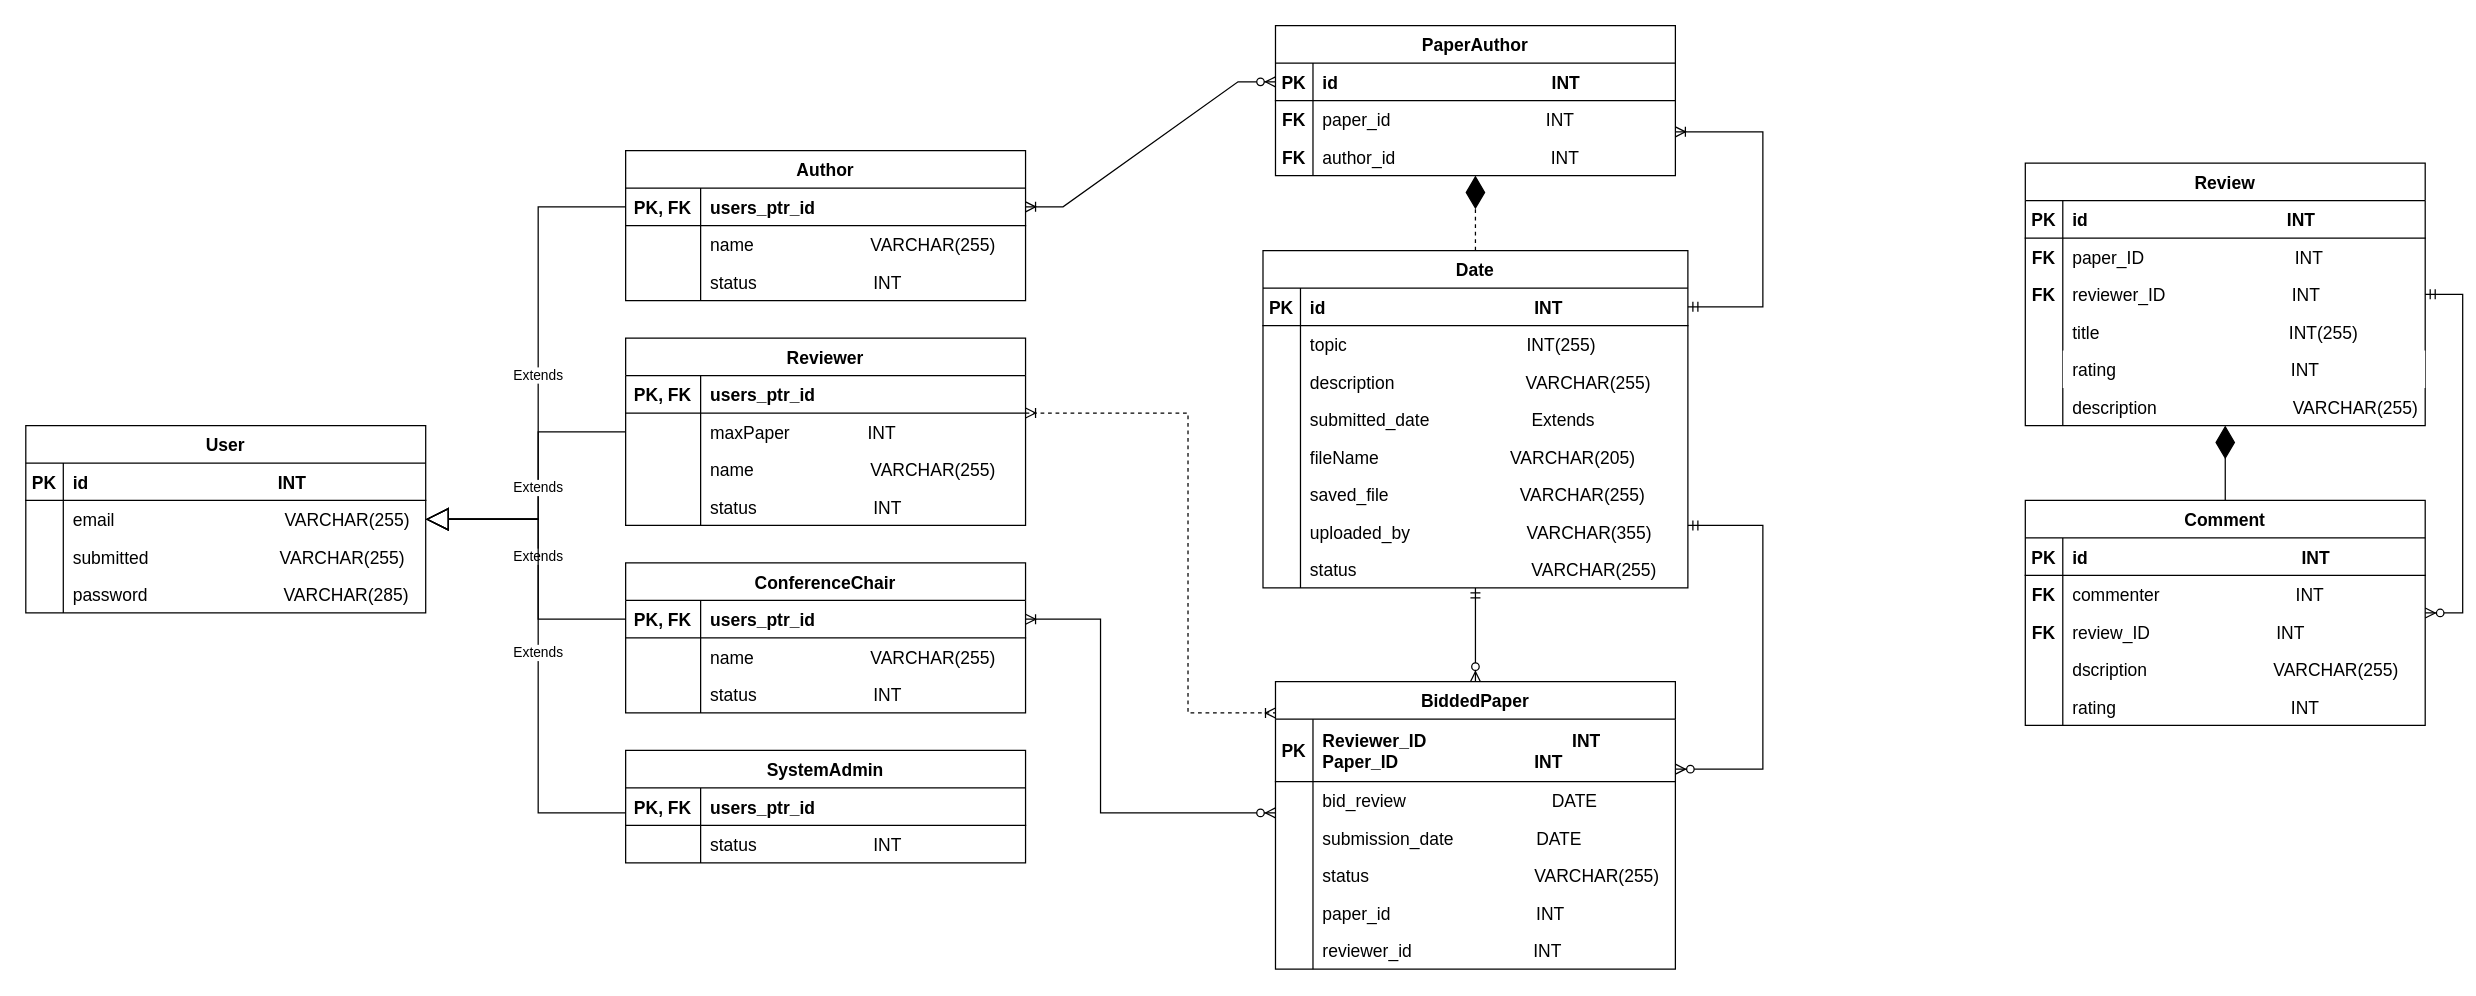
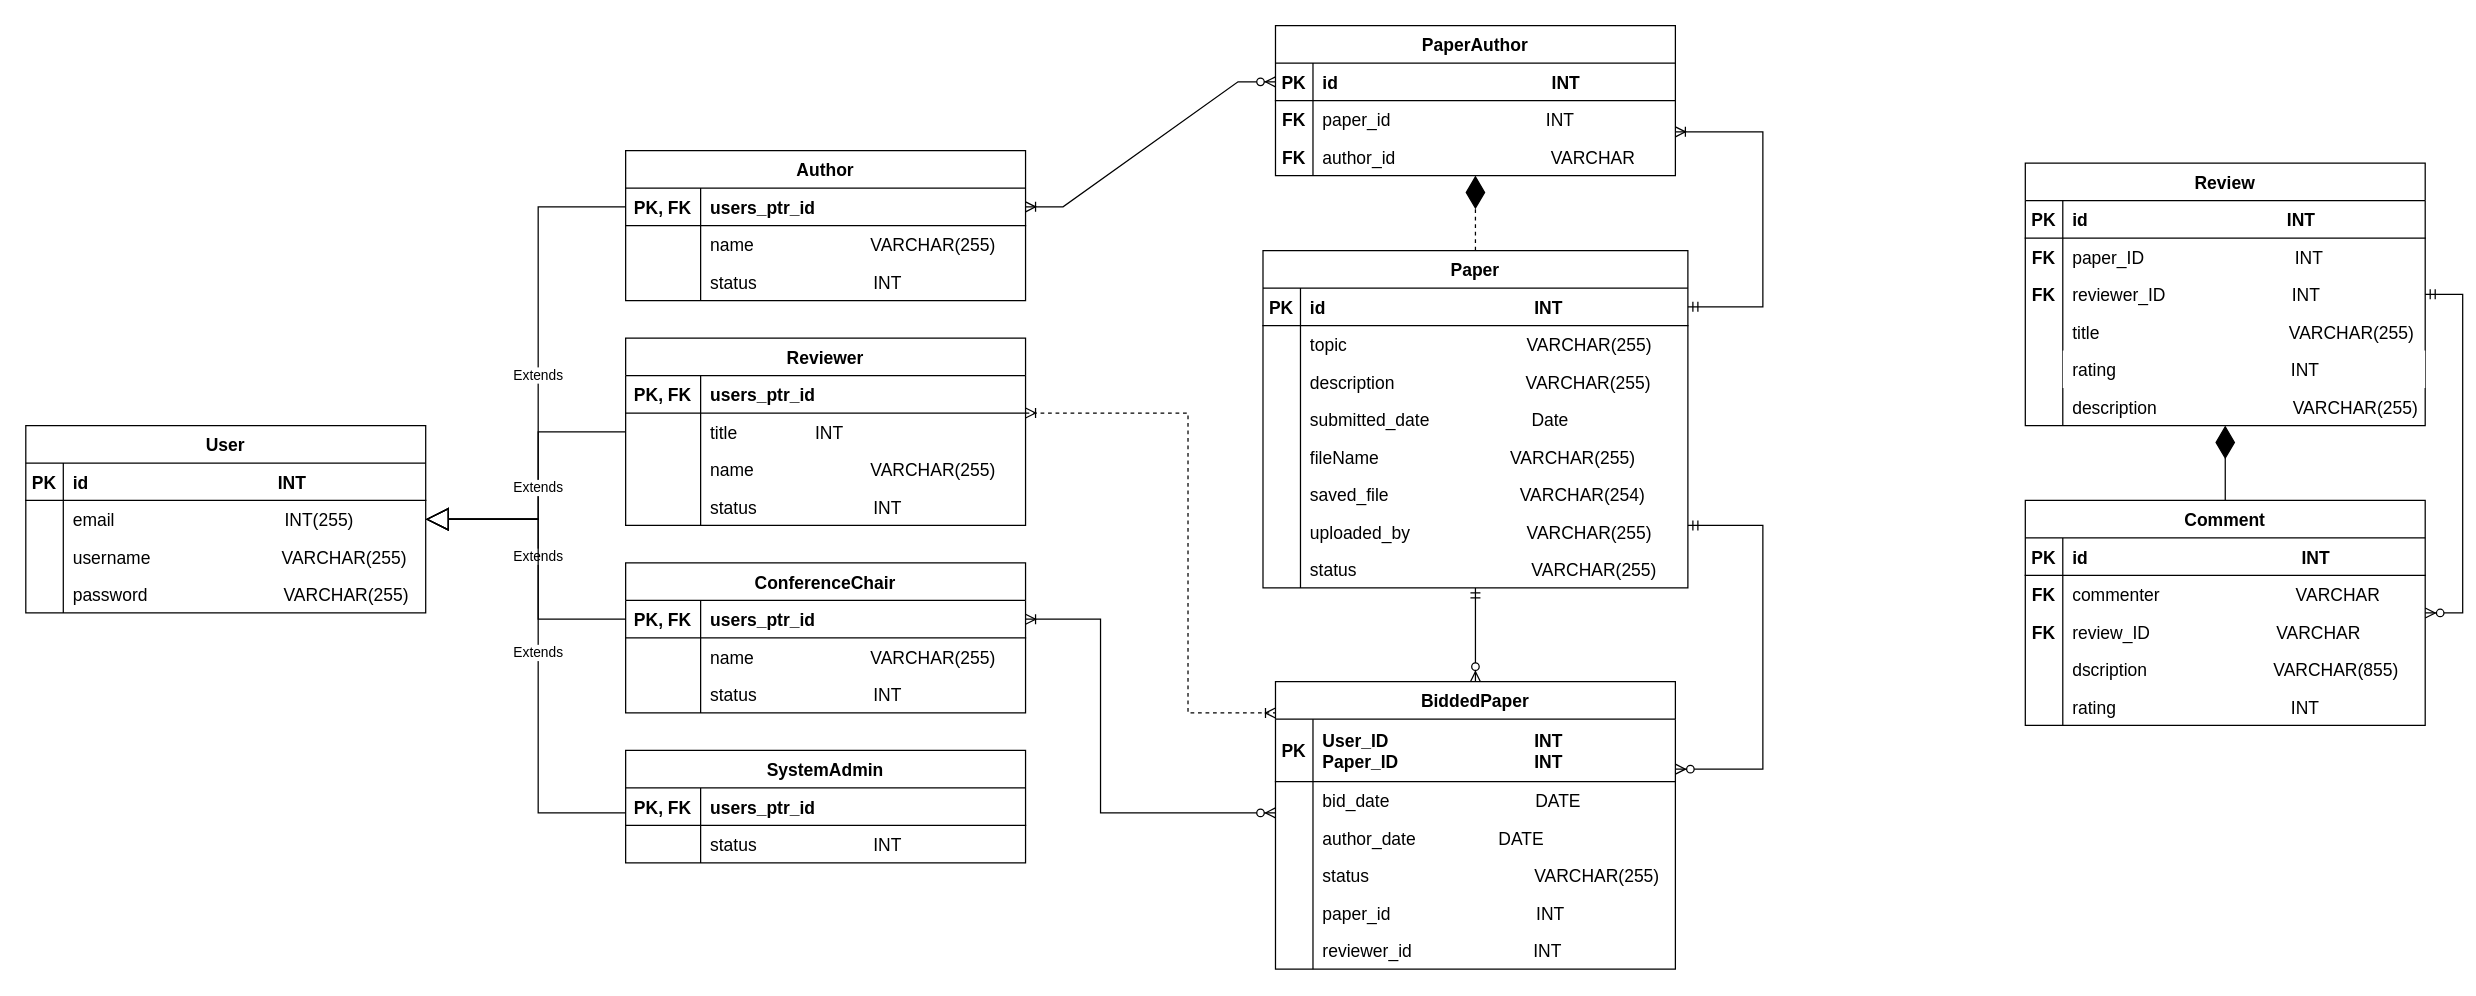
(1536, 158) -> (1555, 158)
(1475, 270) -> (1475, 270)
(2323, 333) -> (2342, 333)
(1512, 345) -> (1531, 345)
(1491, 420) -> (1476, 420)
(824, 433) -> (805, 433)
(1506, 458) -> (1506, 458)
(1516, 495) -> (1516, 495)
(323, 520) -> (303, 520)
(1538, 533) -> (1538, 533)
(276, 558) -> (273, 558)
(308, 595) -> (308, 595)
(2237, 595) -> (2256, 595)
(2227, 633) -> (2246, 633)
(2274, 670) -> (2274, 670)
(1502, 741) -> (1484, 741)
(1499, 802) -> (1492, 802)
(1476, 839) -> (1461, 839)
